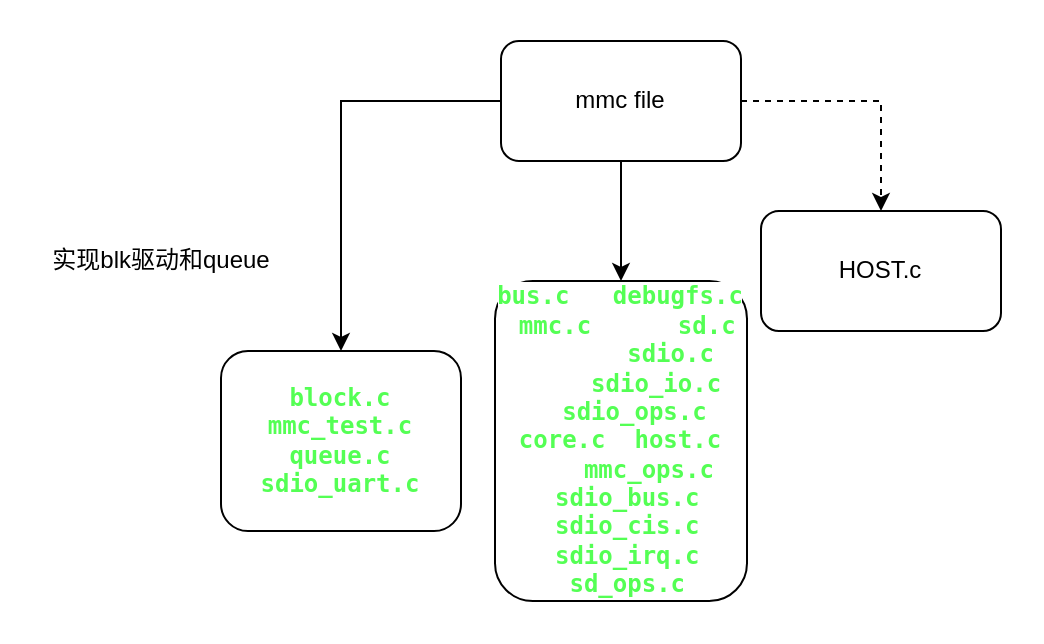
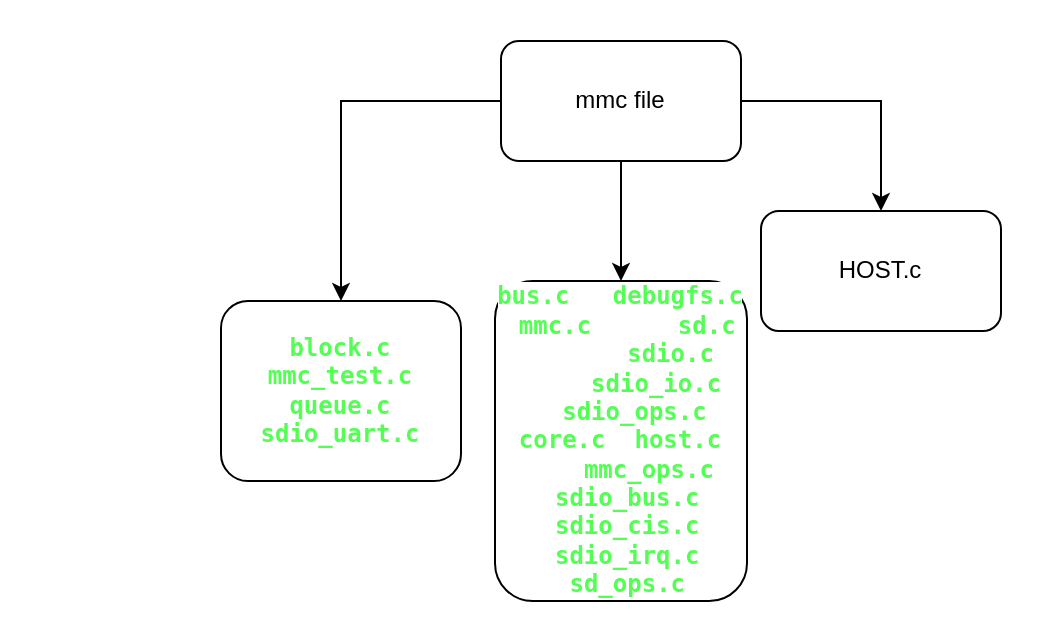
(861, 101) -> (861, 101)
(161, 261) -> none
(341, 441) -> (341, 391)
